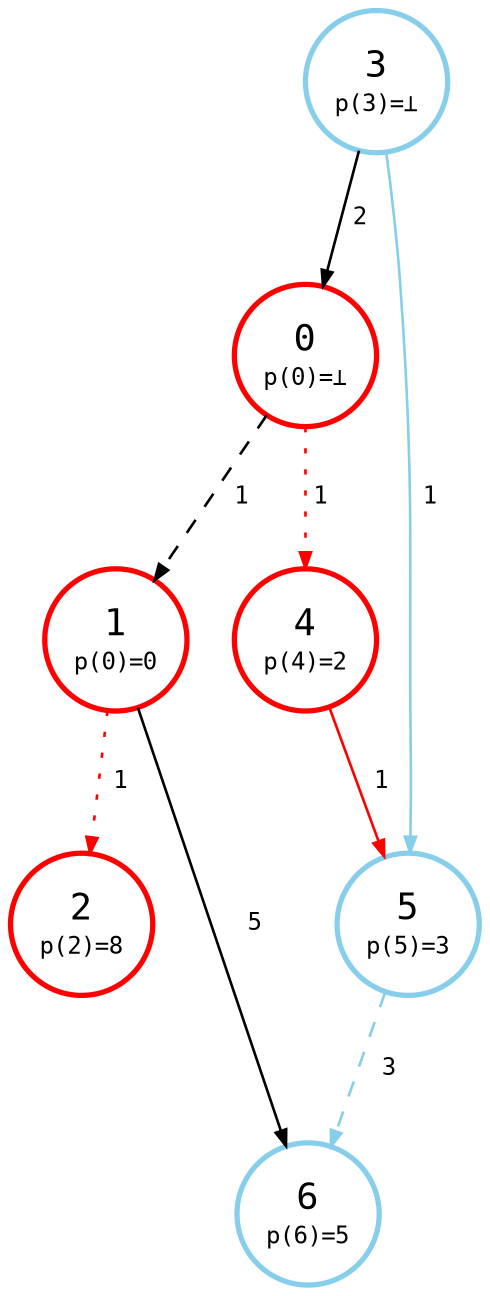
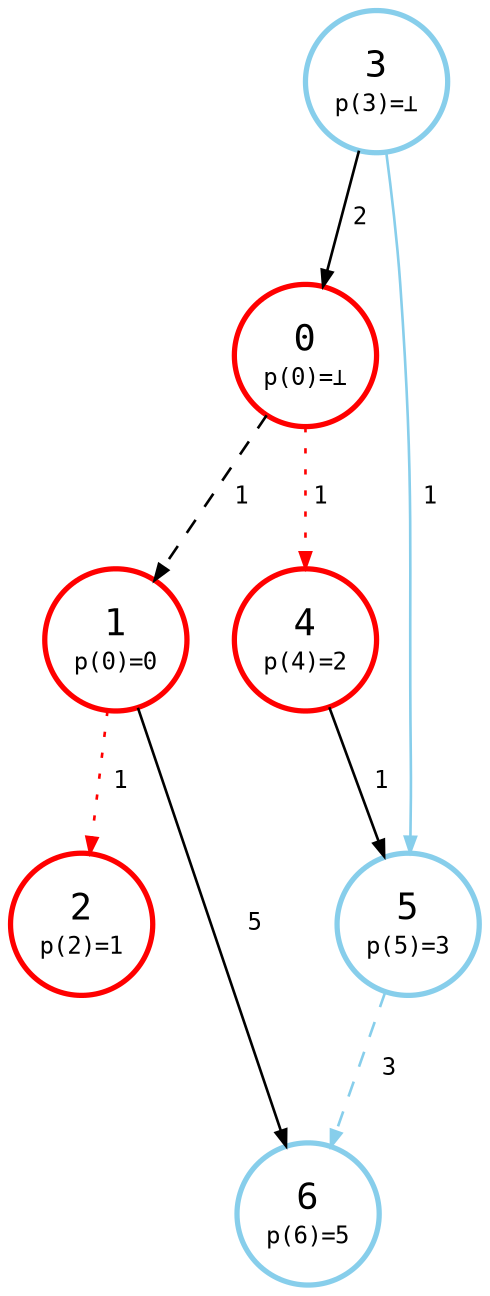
(354, 774) -> (354, 774)
(82, 947) -> (82, 947)
